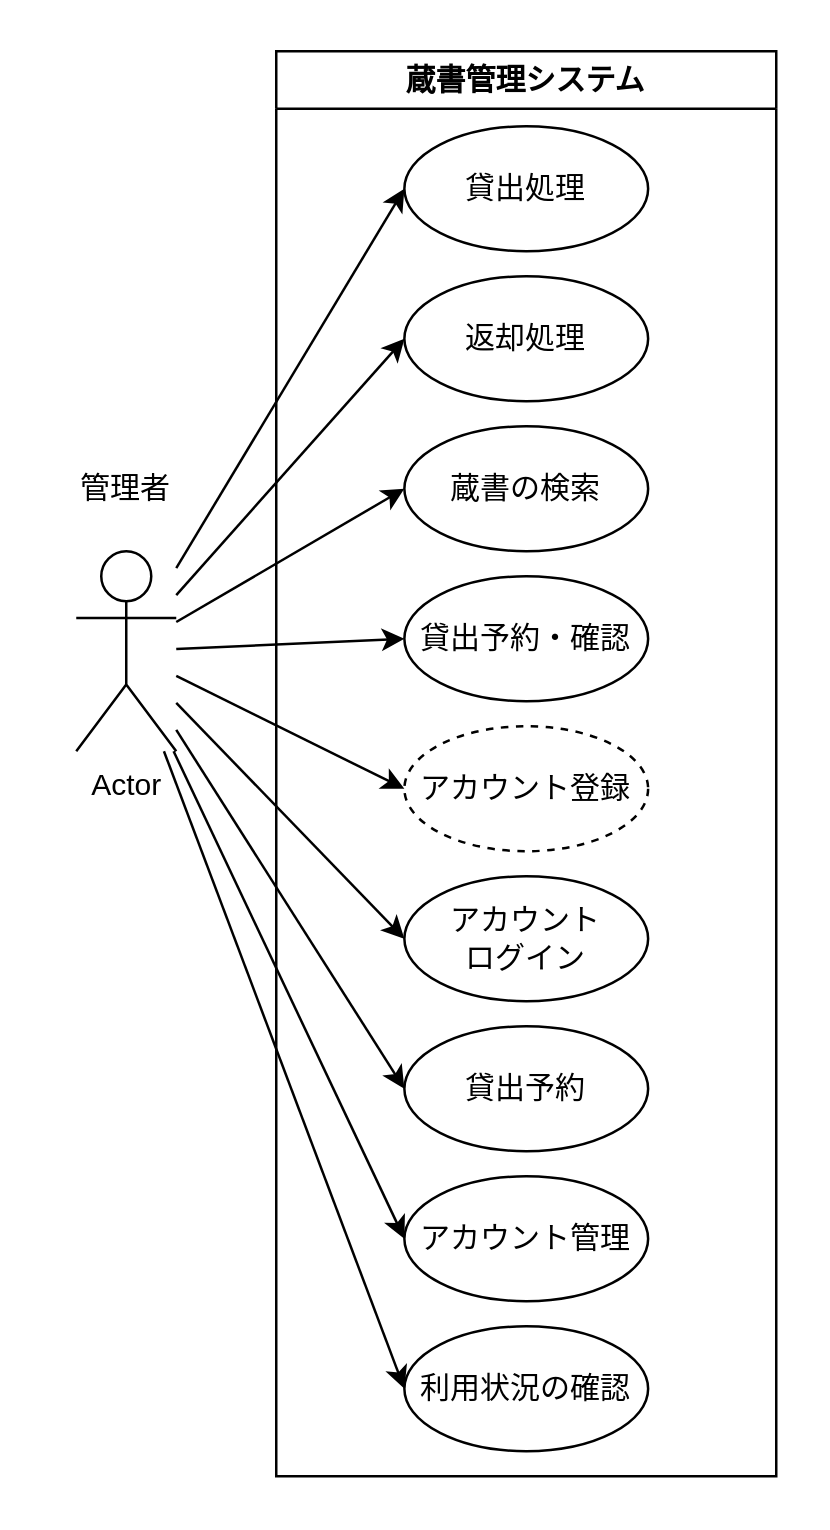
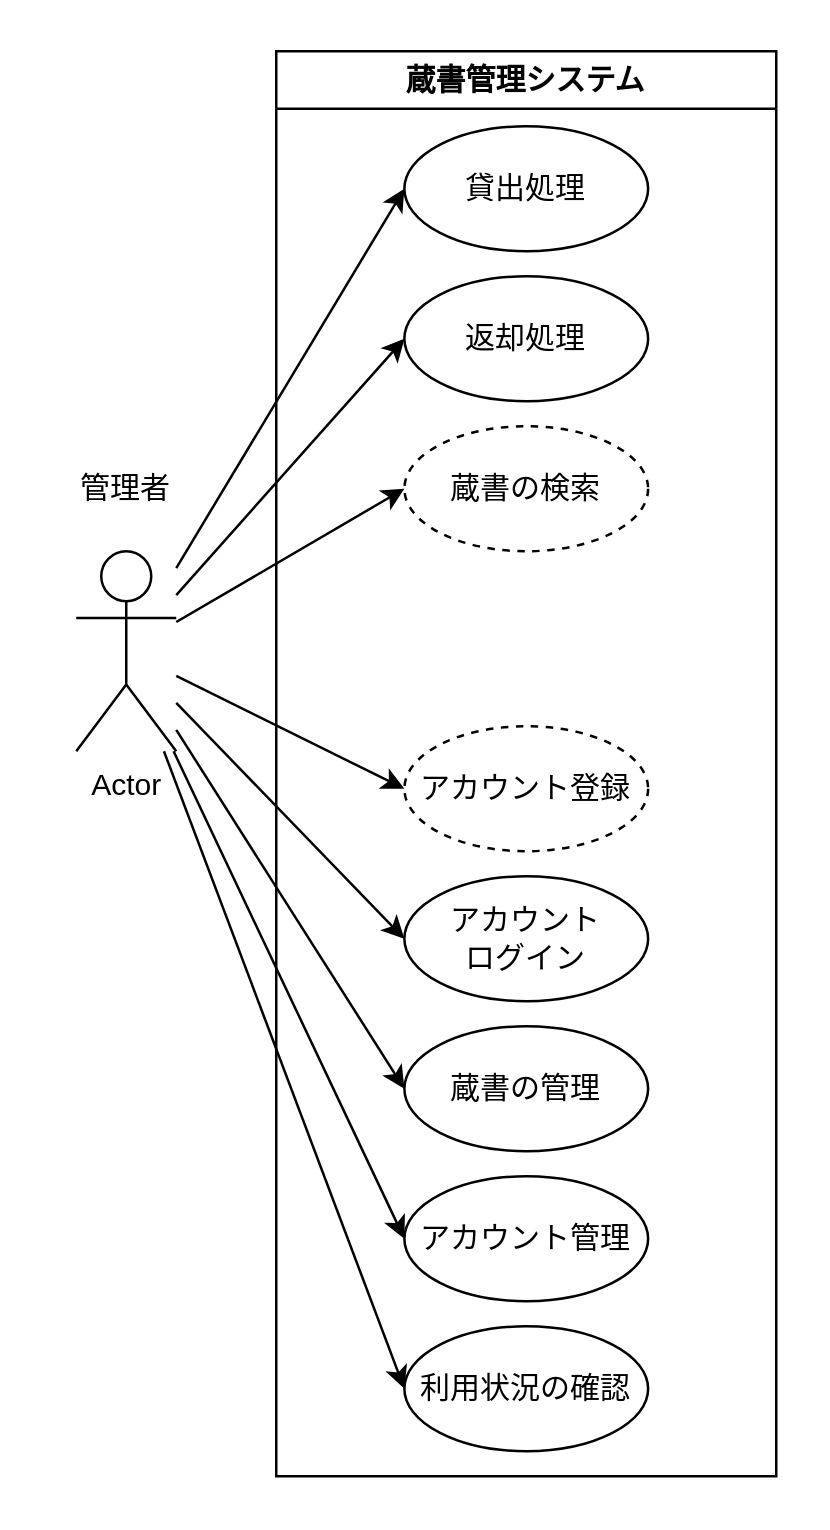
(526, 489) -> (526, 489)
(526, 639) -> none
(282, 644) -> none
(526, 1089) -> (526, 1089)
